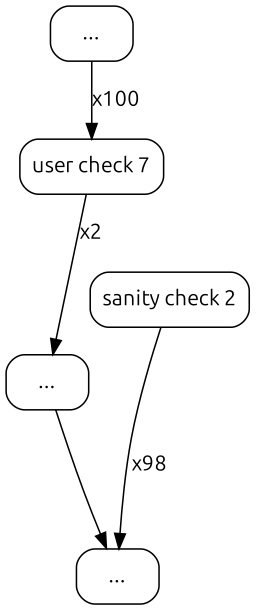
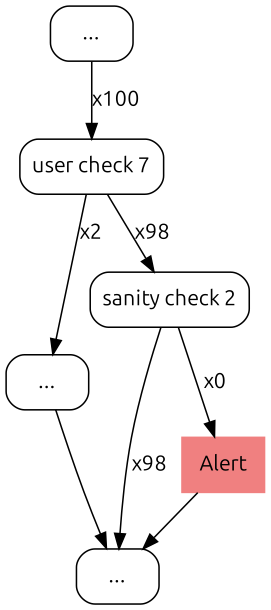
none -> (127, 226)
none -> (223, 465)
